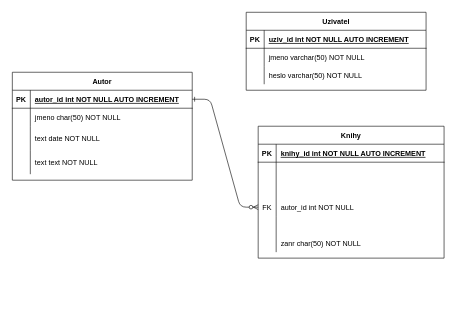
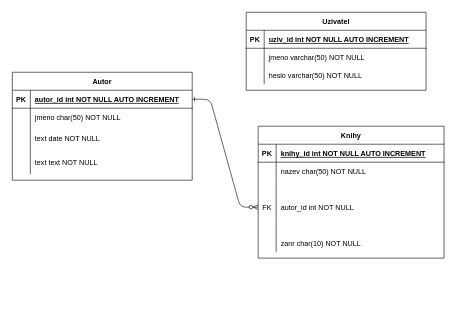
none -> (360, 171)
(322, 244) -> (322, 244)
